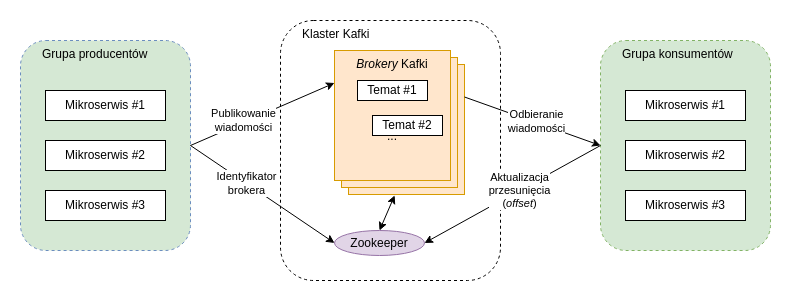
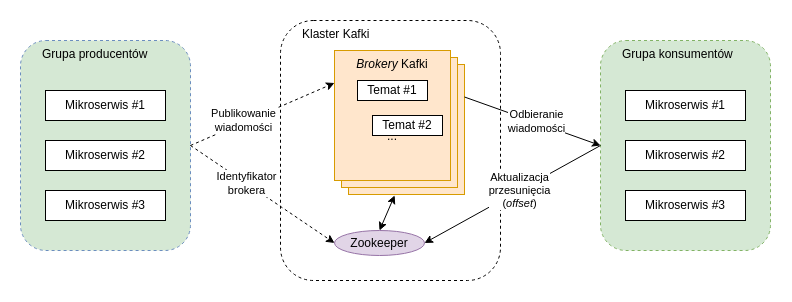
(301, 98) -> (301, 98)
(298, 218) -> (298, 218)
